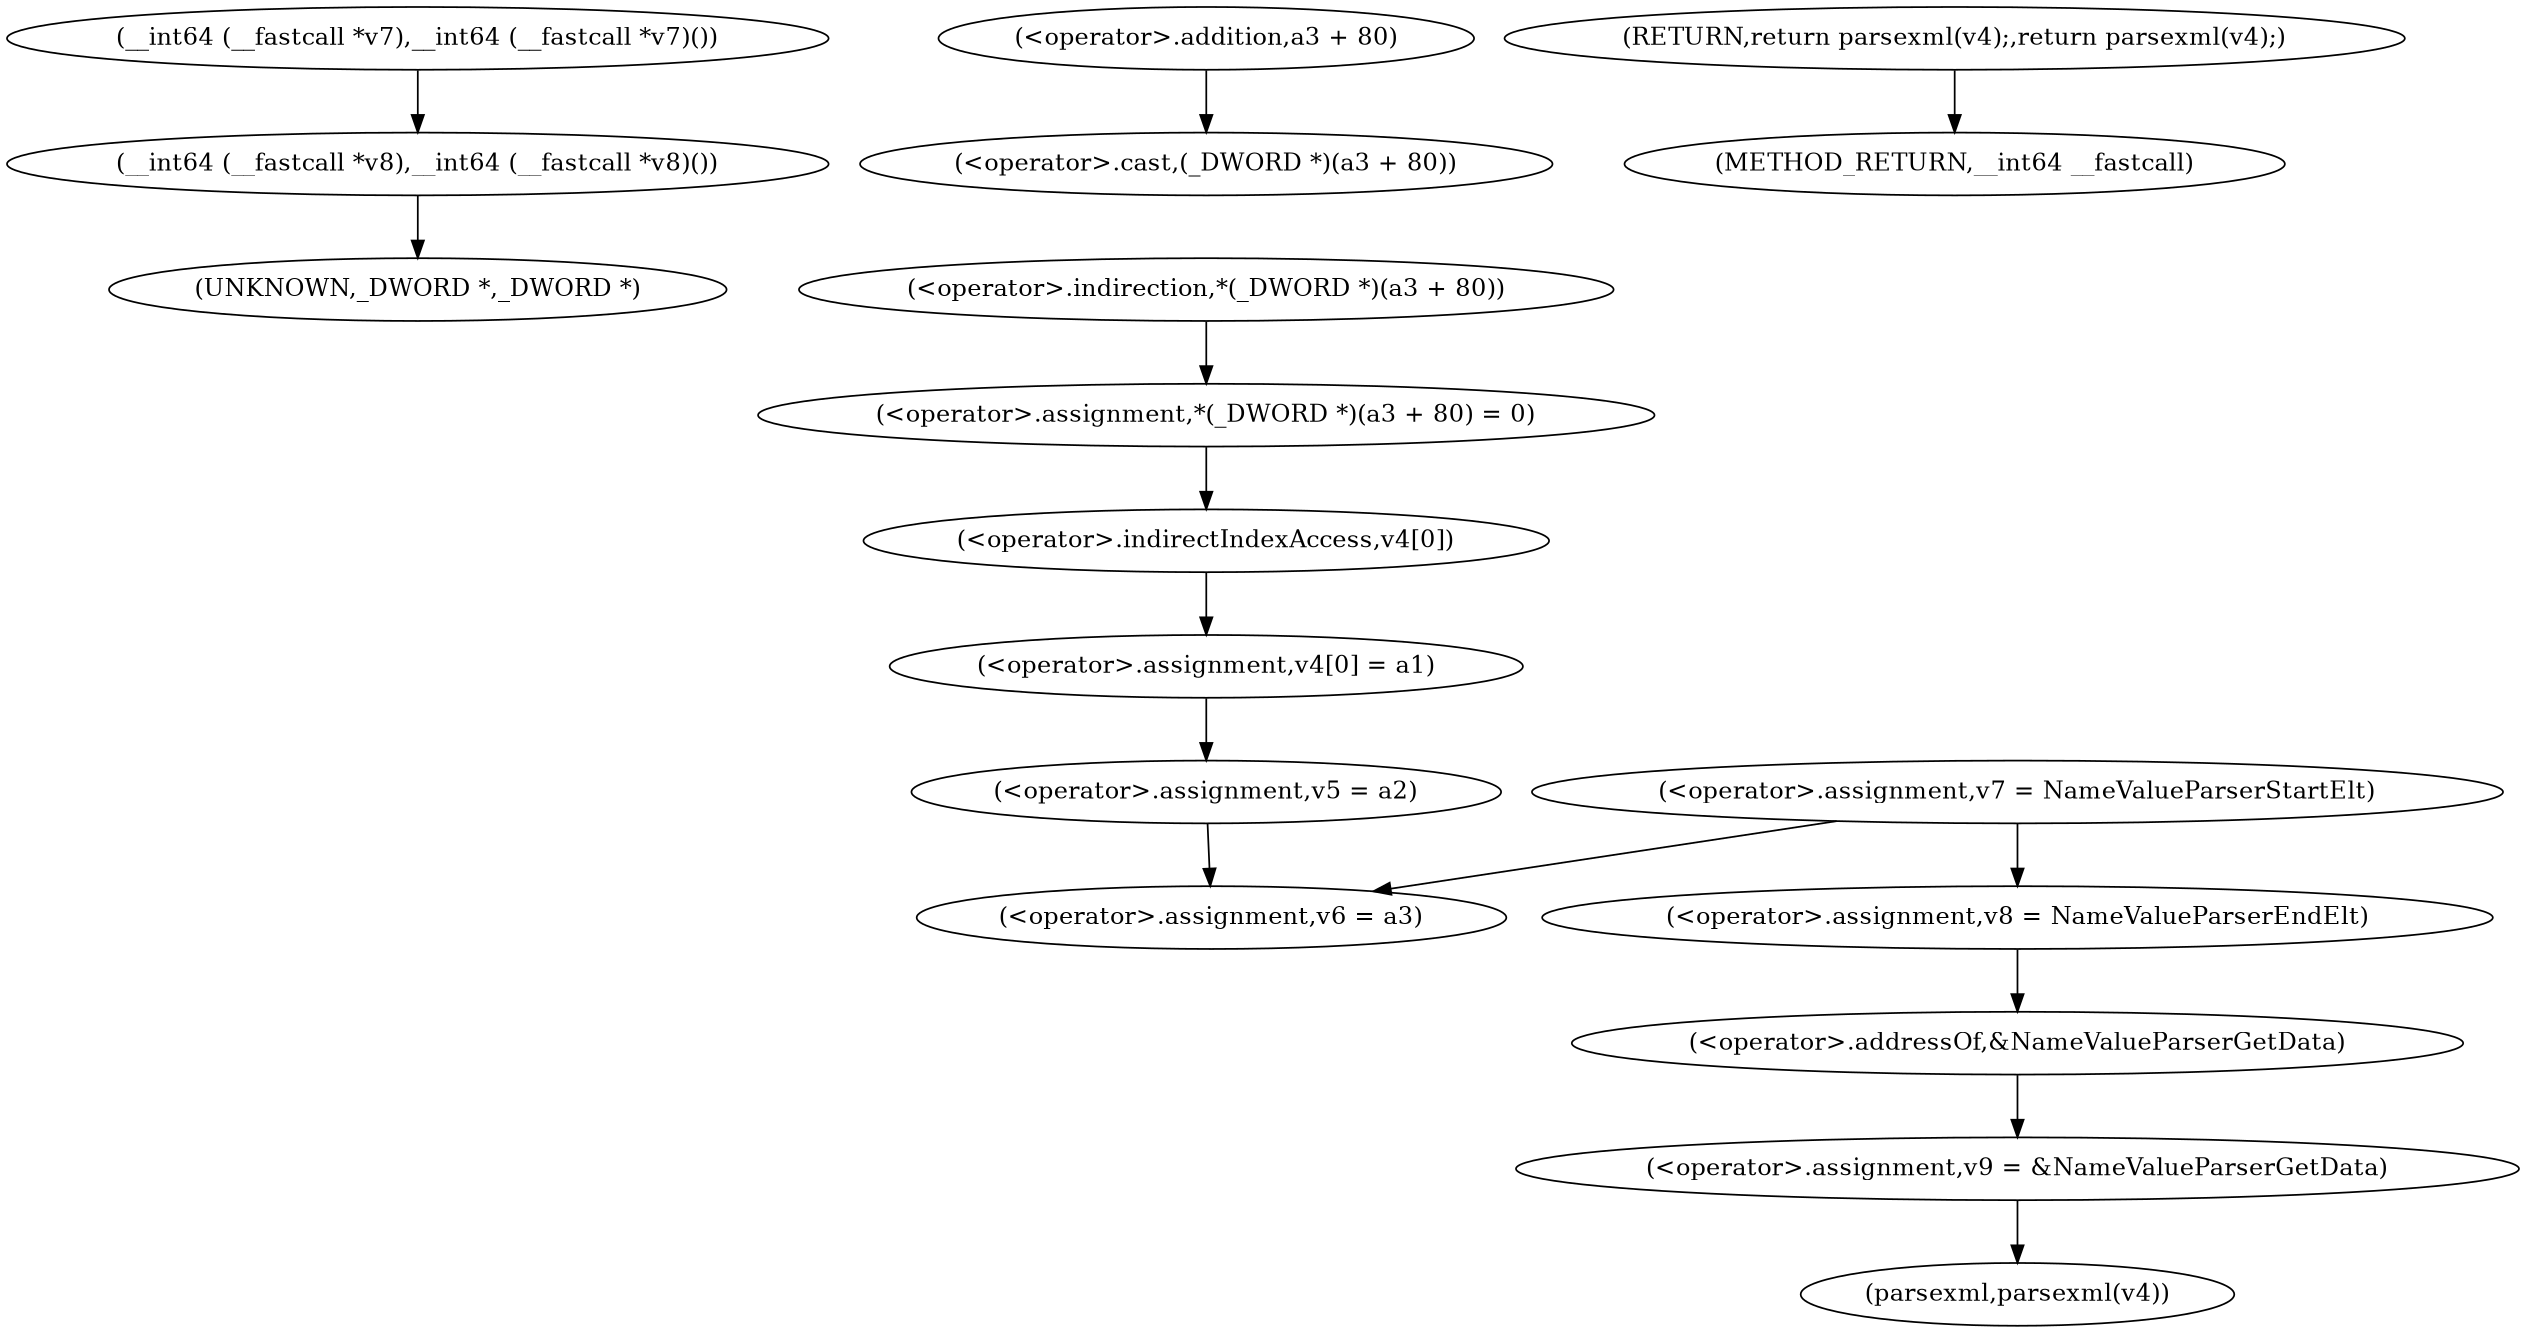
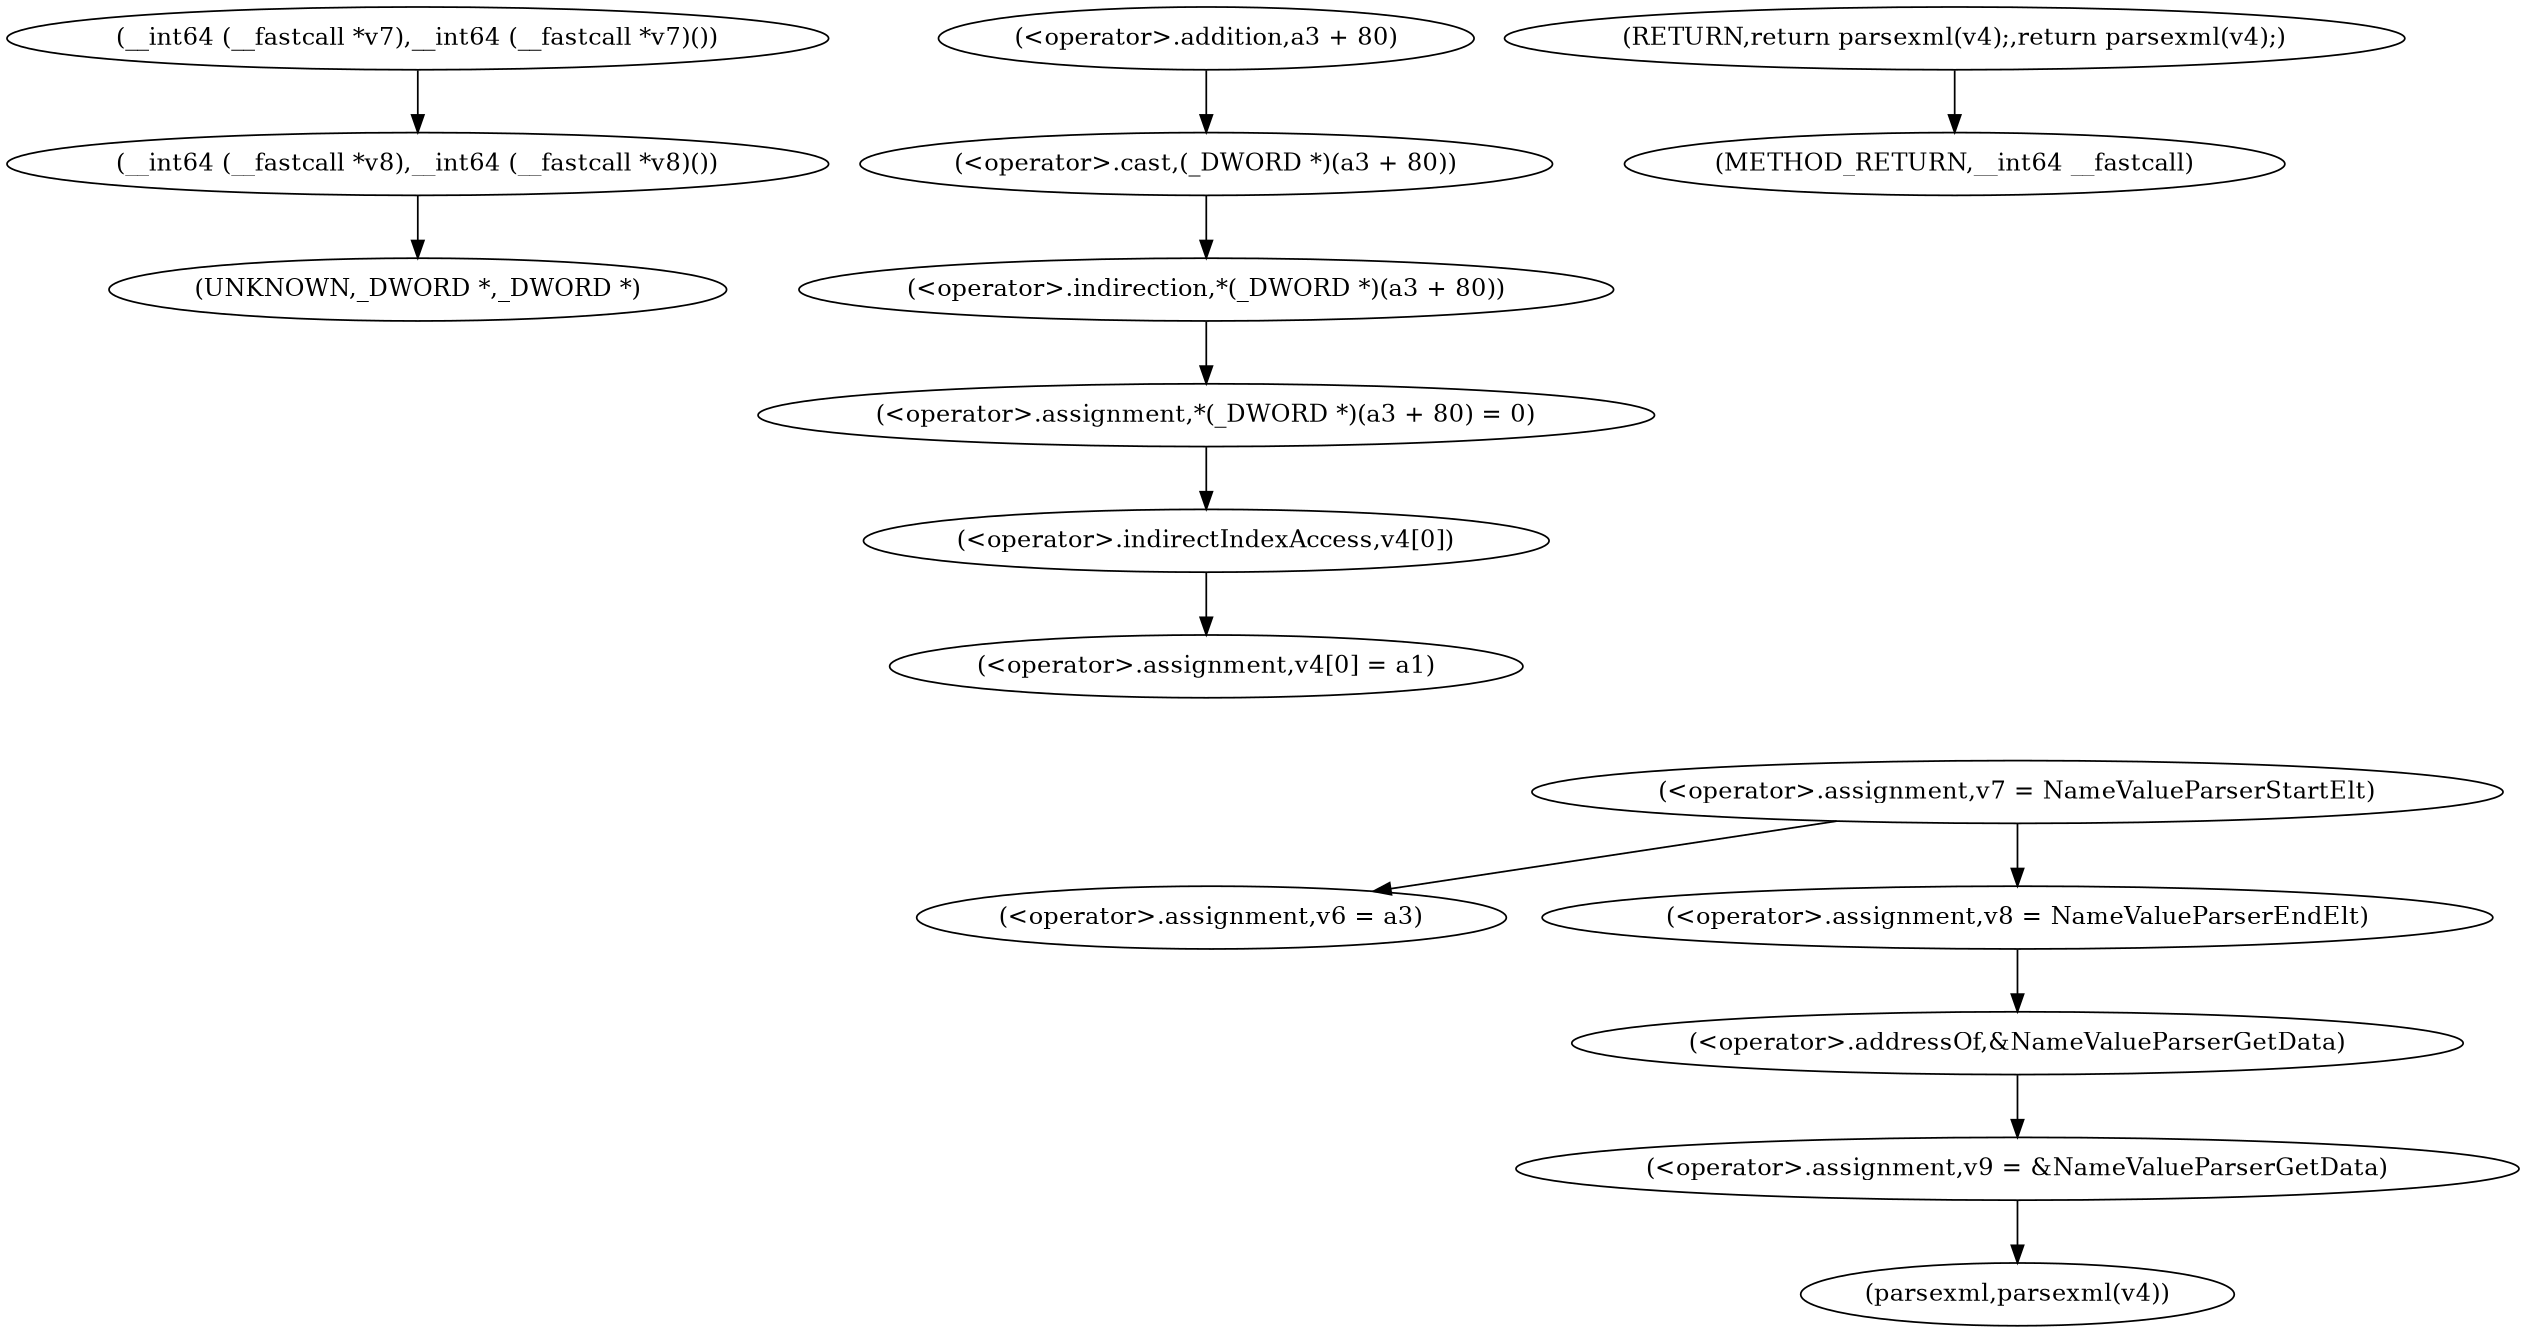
none -> (1206, 218)
(1206, 792) -> none
